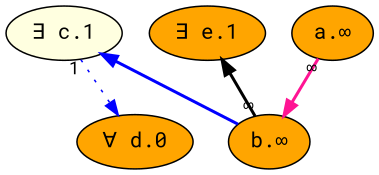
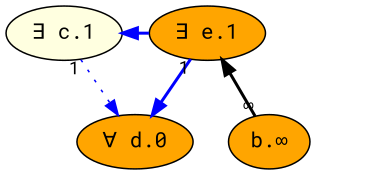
(333, 33) -> none
none -> (176, 81)
(177, 93) -> (143, 33)
